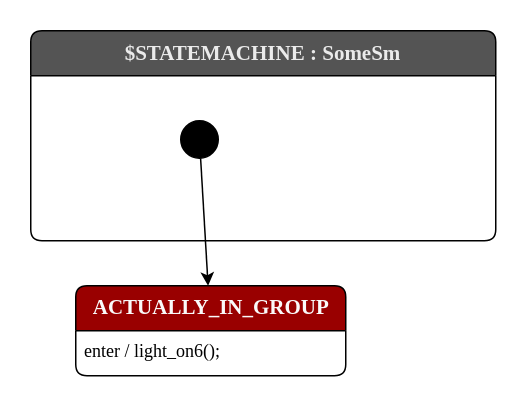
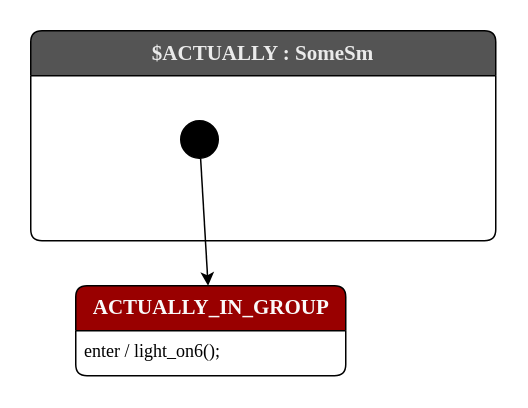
(263, 53) -> (263, 53)
